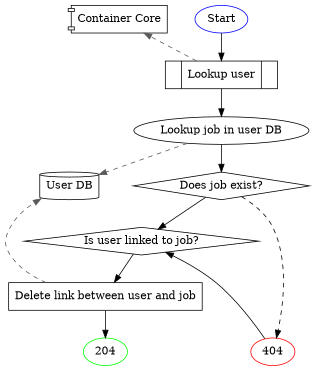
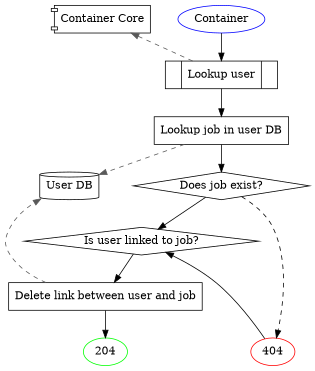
(221, 19) -> (221, 19)
(221, 131) -> (221, 131)
